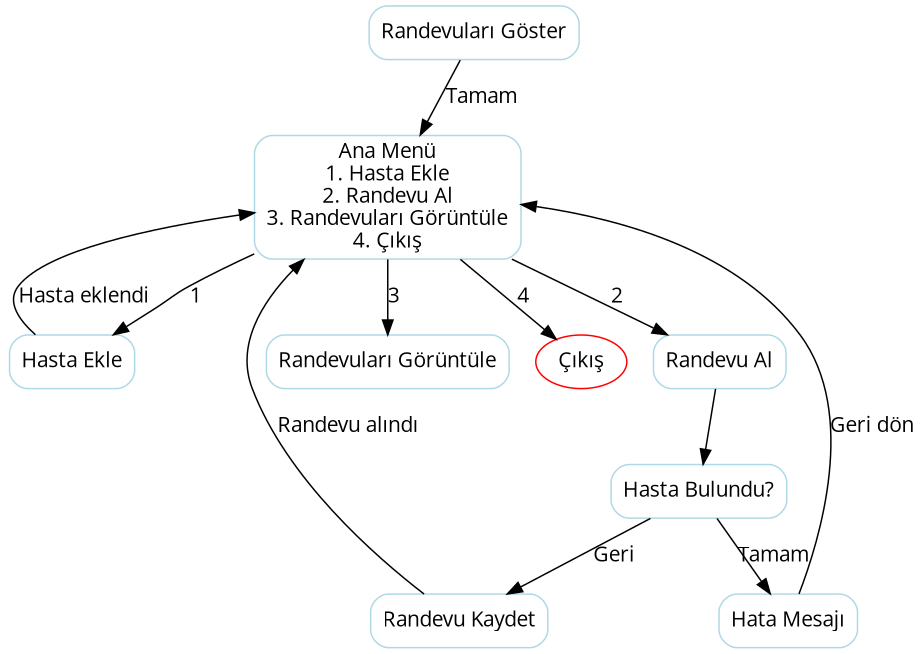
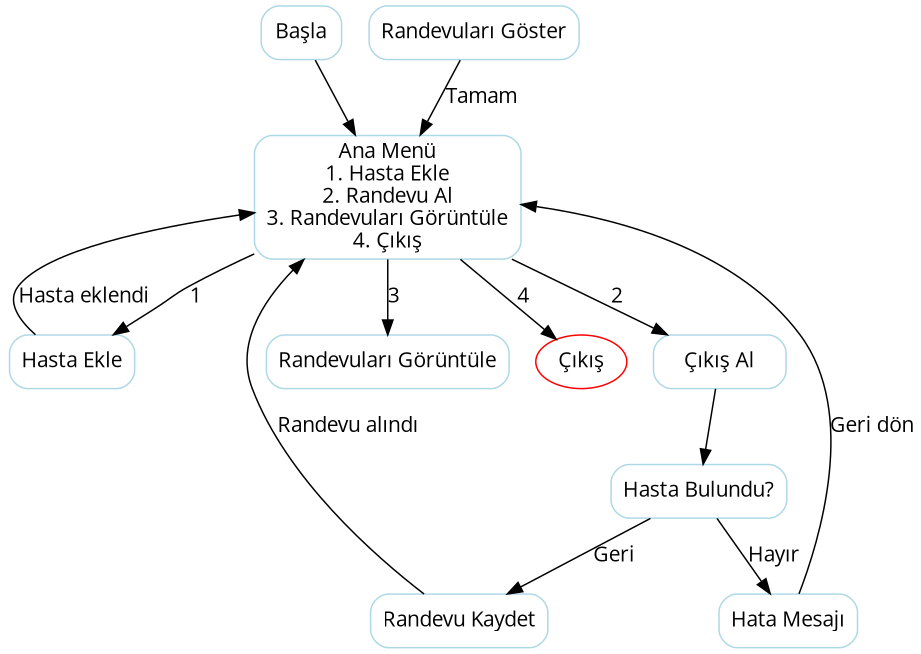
none -> (301, 33)
(720, 362) -> (720, 362)
(774, 556) -> (774, 556)
